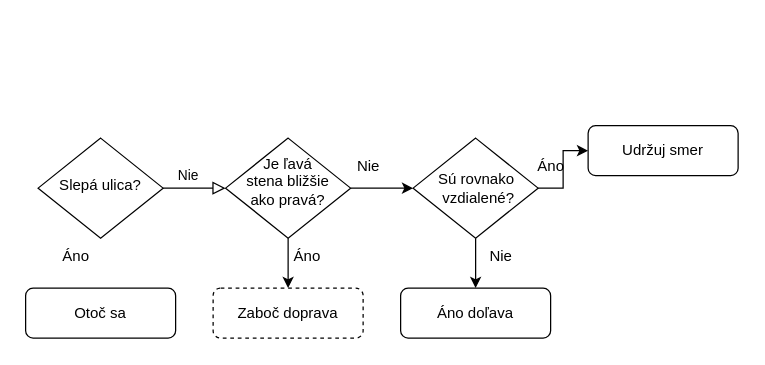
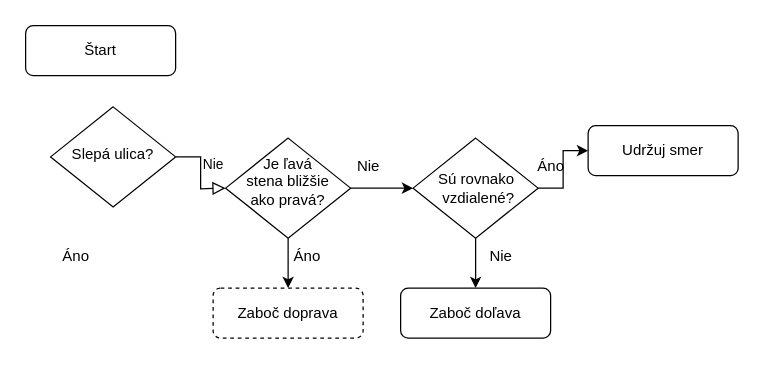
none -> (101, 51)
(101, 188) -> (113, 157)
(101, 313) -> none
(476, 313) -> (476, 313)
